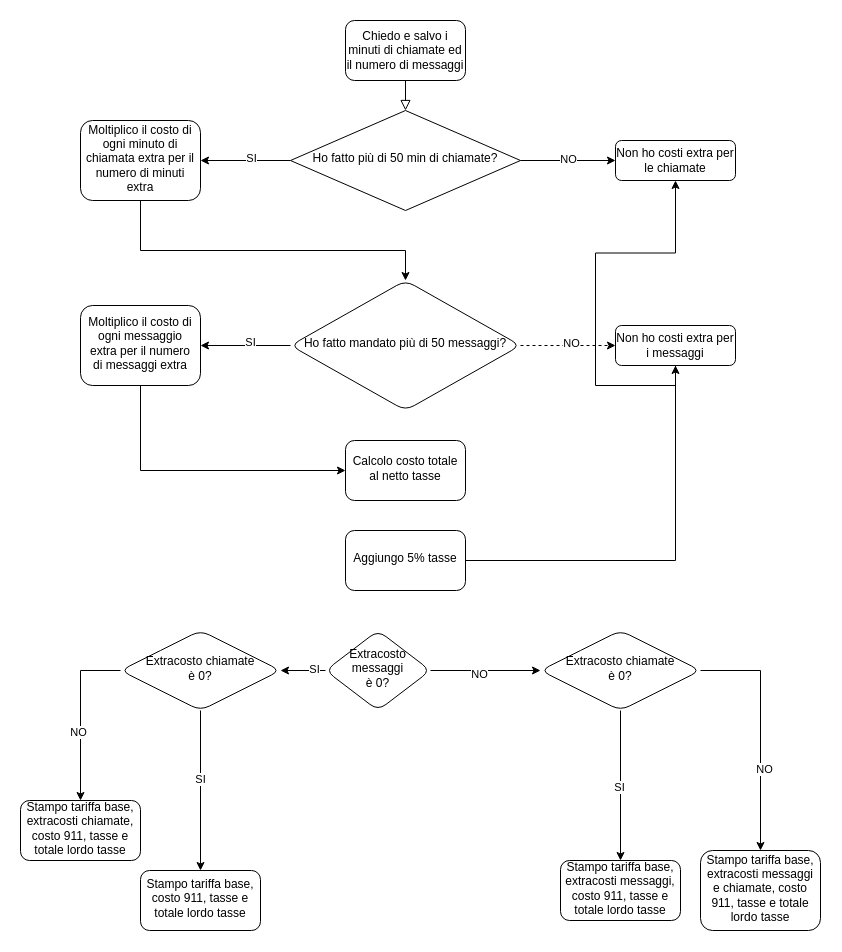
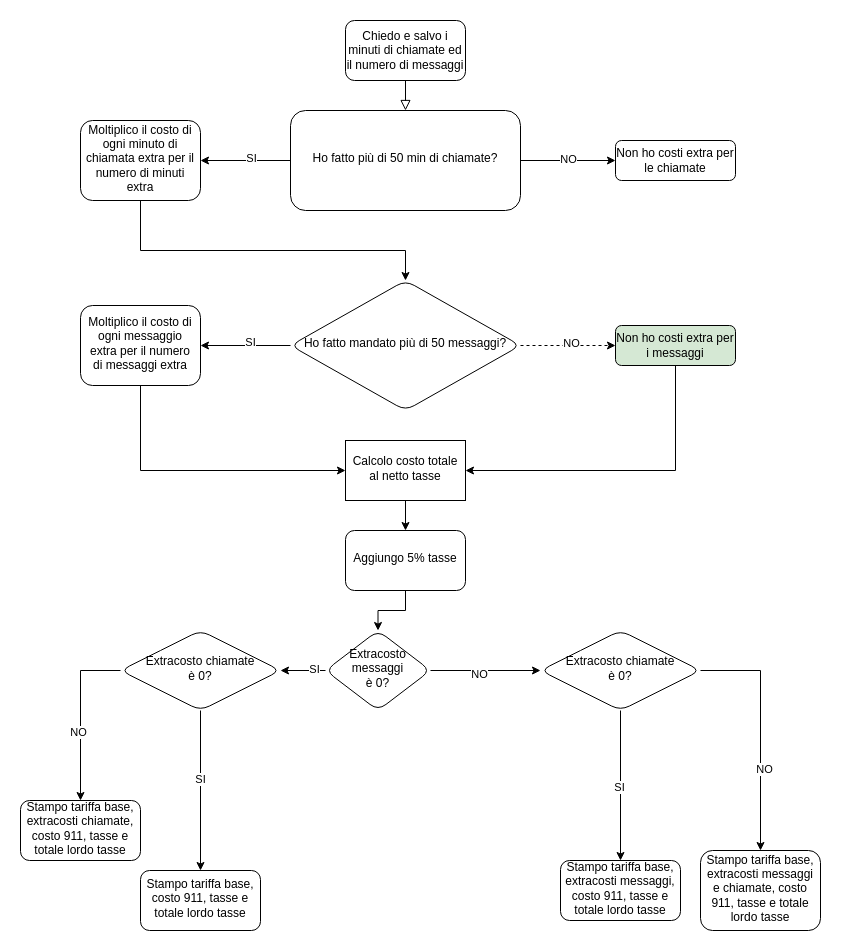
(406, 161) -> (406, 161)
(596, 285) -> (573, 471)
(676, 346) -> (676, 346)
(406, 471) -> (406, 471)
none -> (406, 520)
(615, 561) -> (395, 611)
